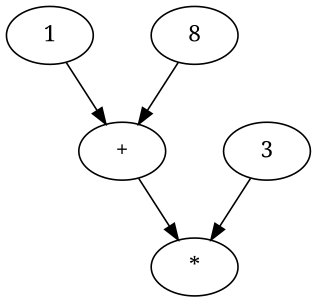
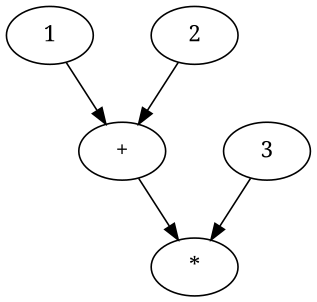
(195, 35) -> (195, 35)
